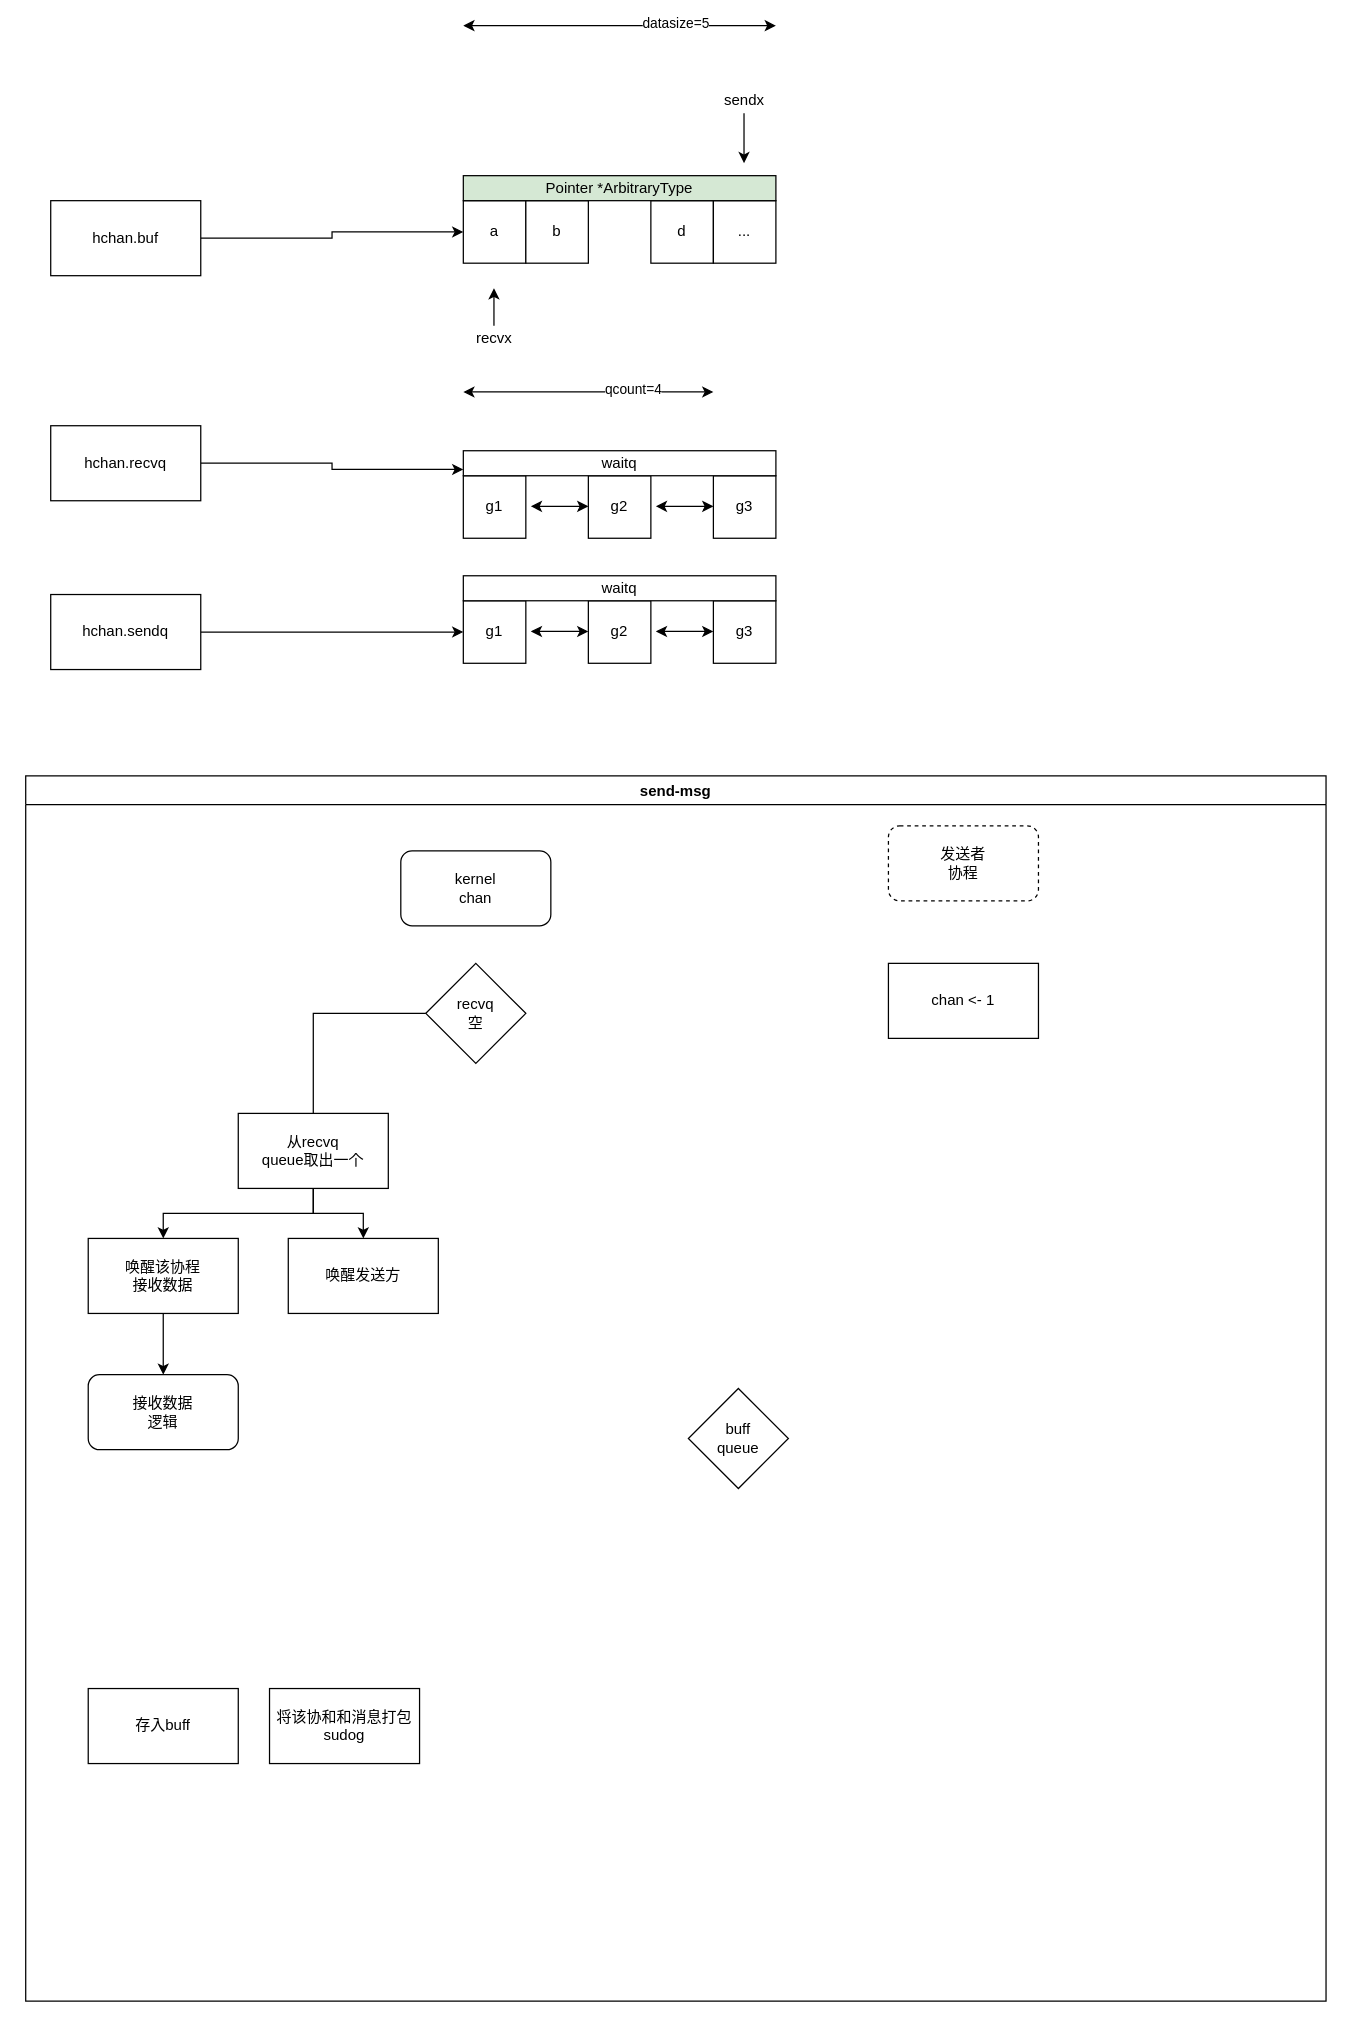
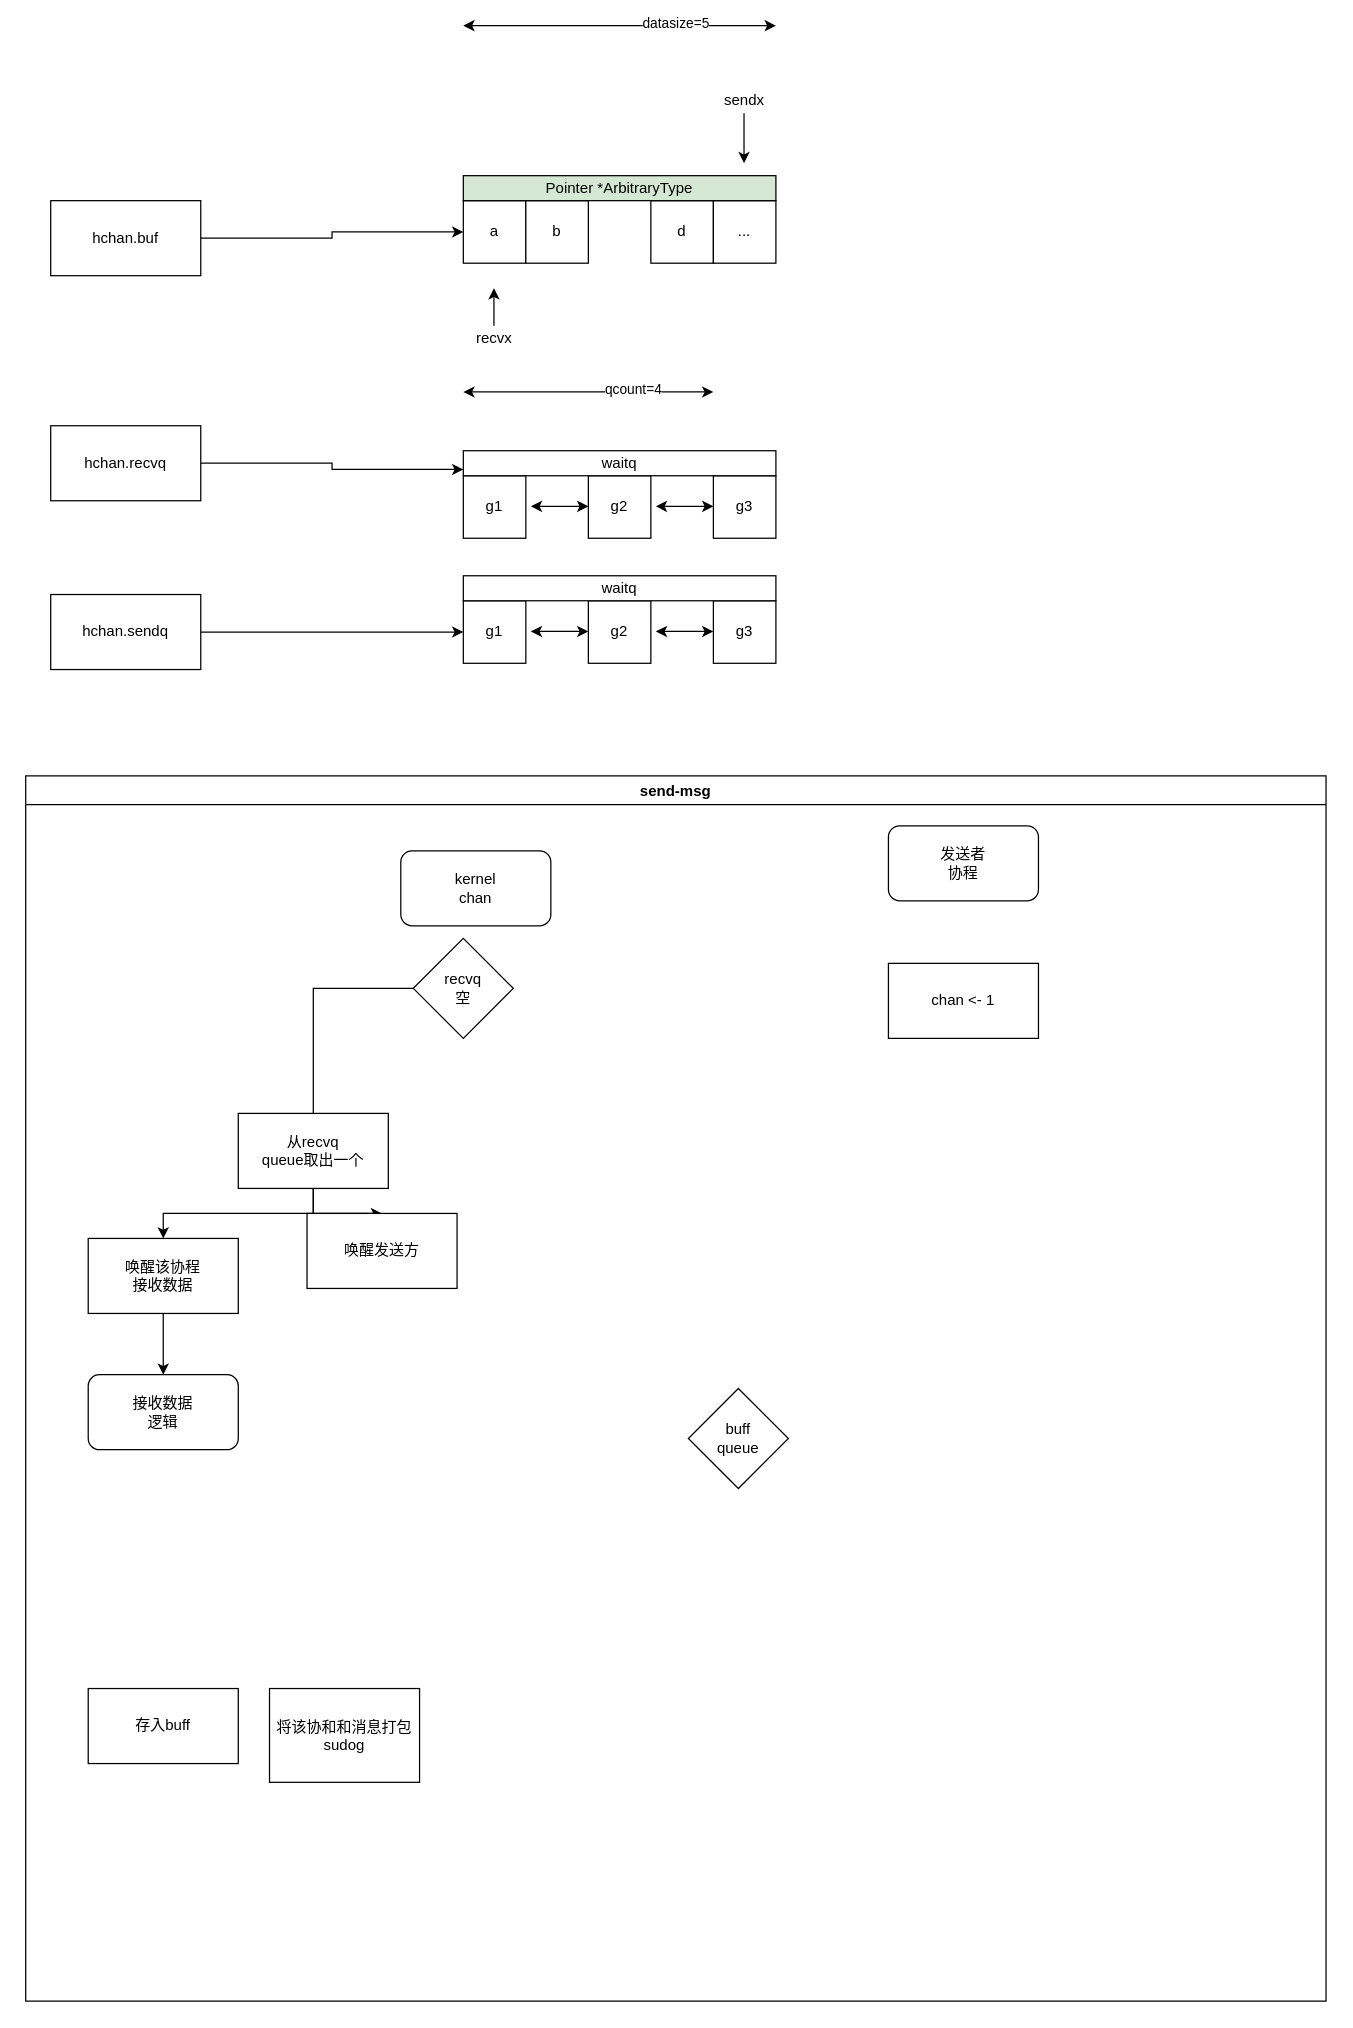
(963, 863) -> (963, 863)
(476, 1013) -> (463, 988)
(363, 1276) -> (382, 1251)
(344, 1726) -> (344, 1735)
